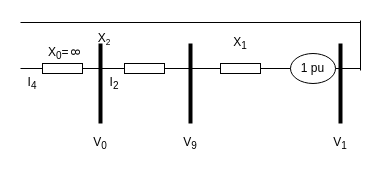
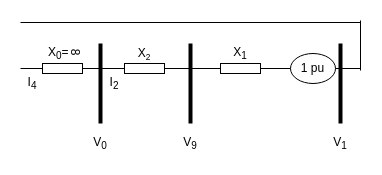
(105, 39) -> (145, 54)
(241, 44) -> (241, 54)
